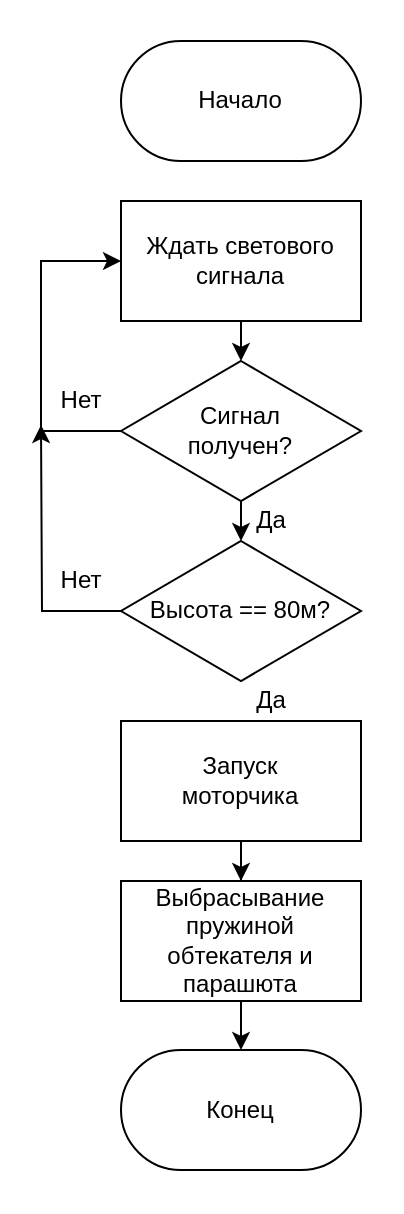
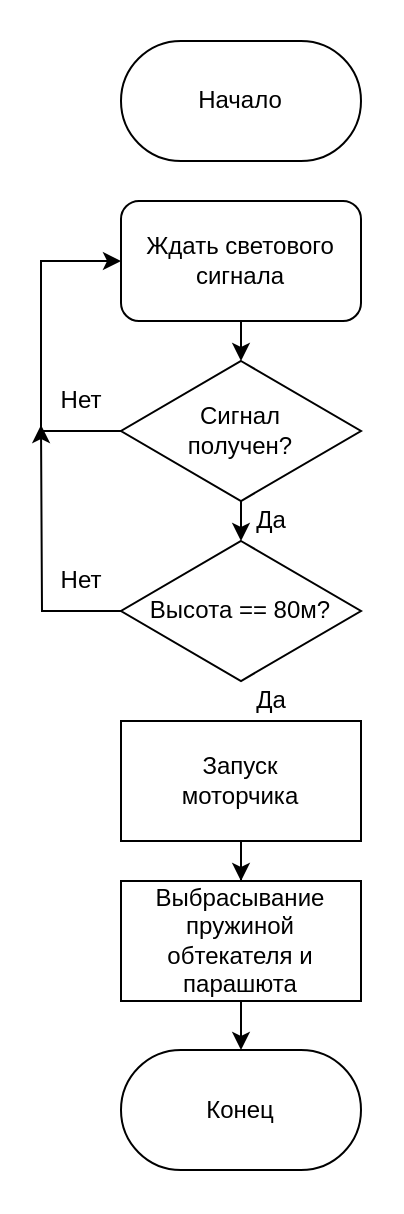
(241, 261) -> (241, 261)
